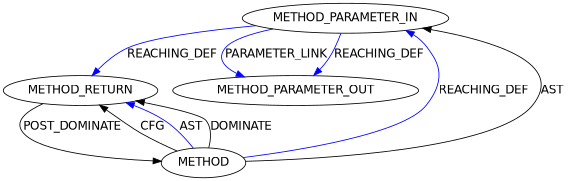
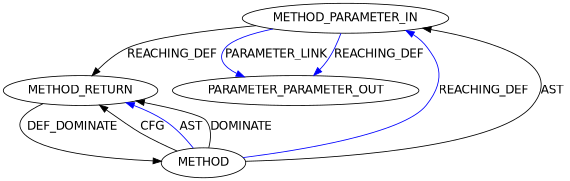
(173, 36) -> (173, 36)
(296, 91) -> (296, 91)
(72, 127) -> (72, 127)
